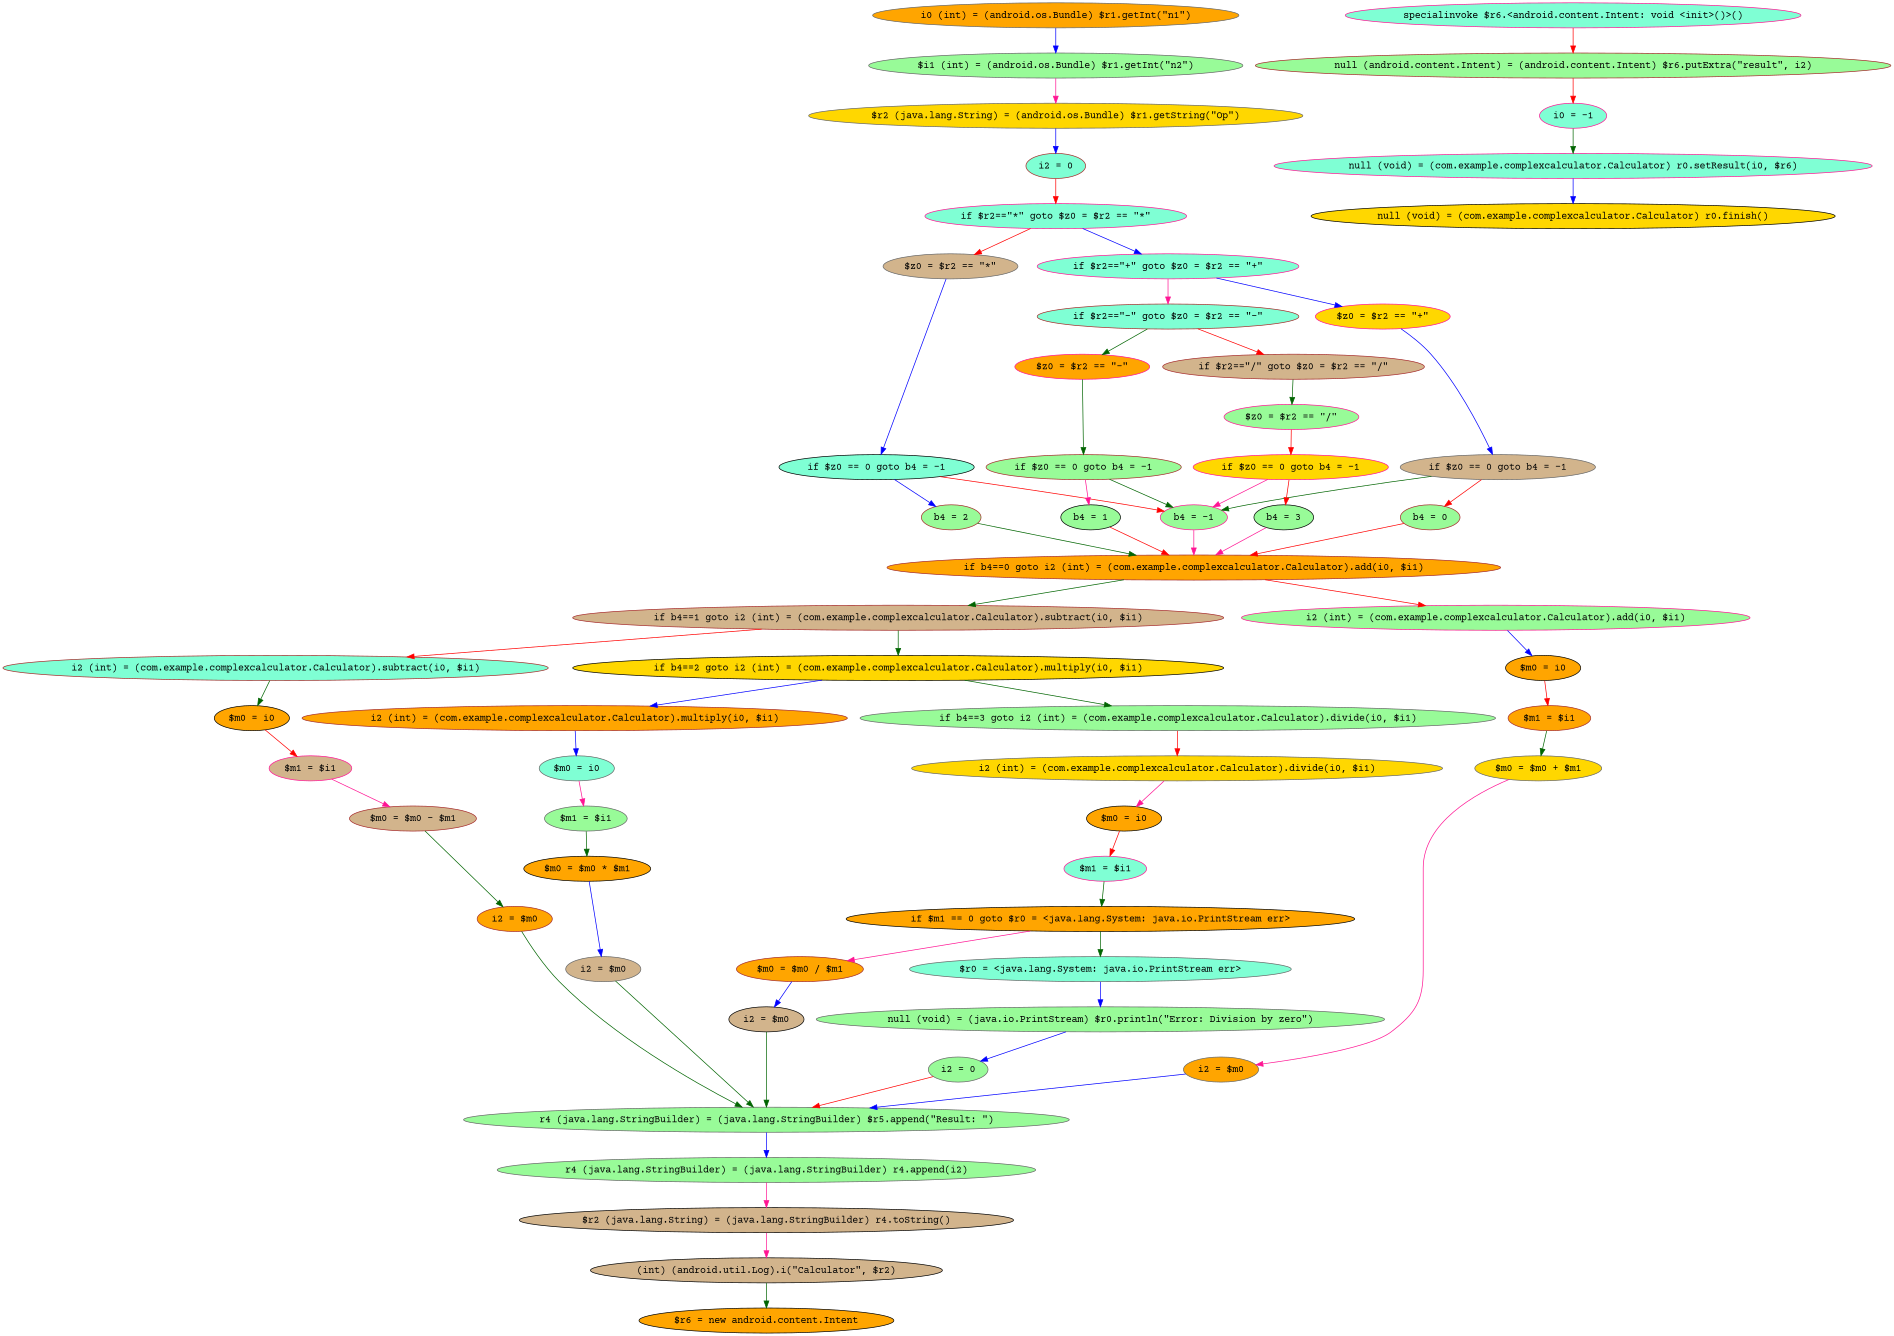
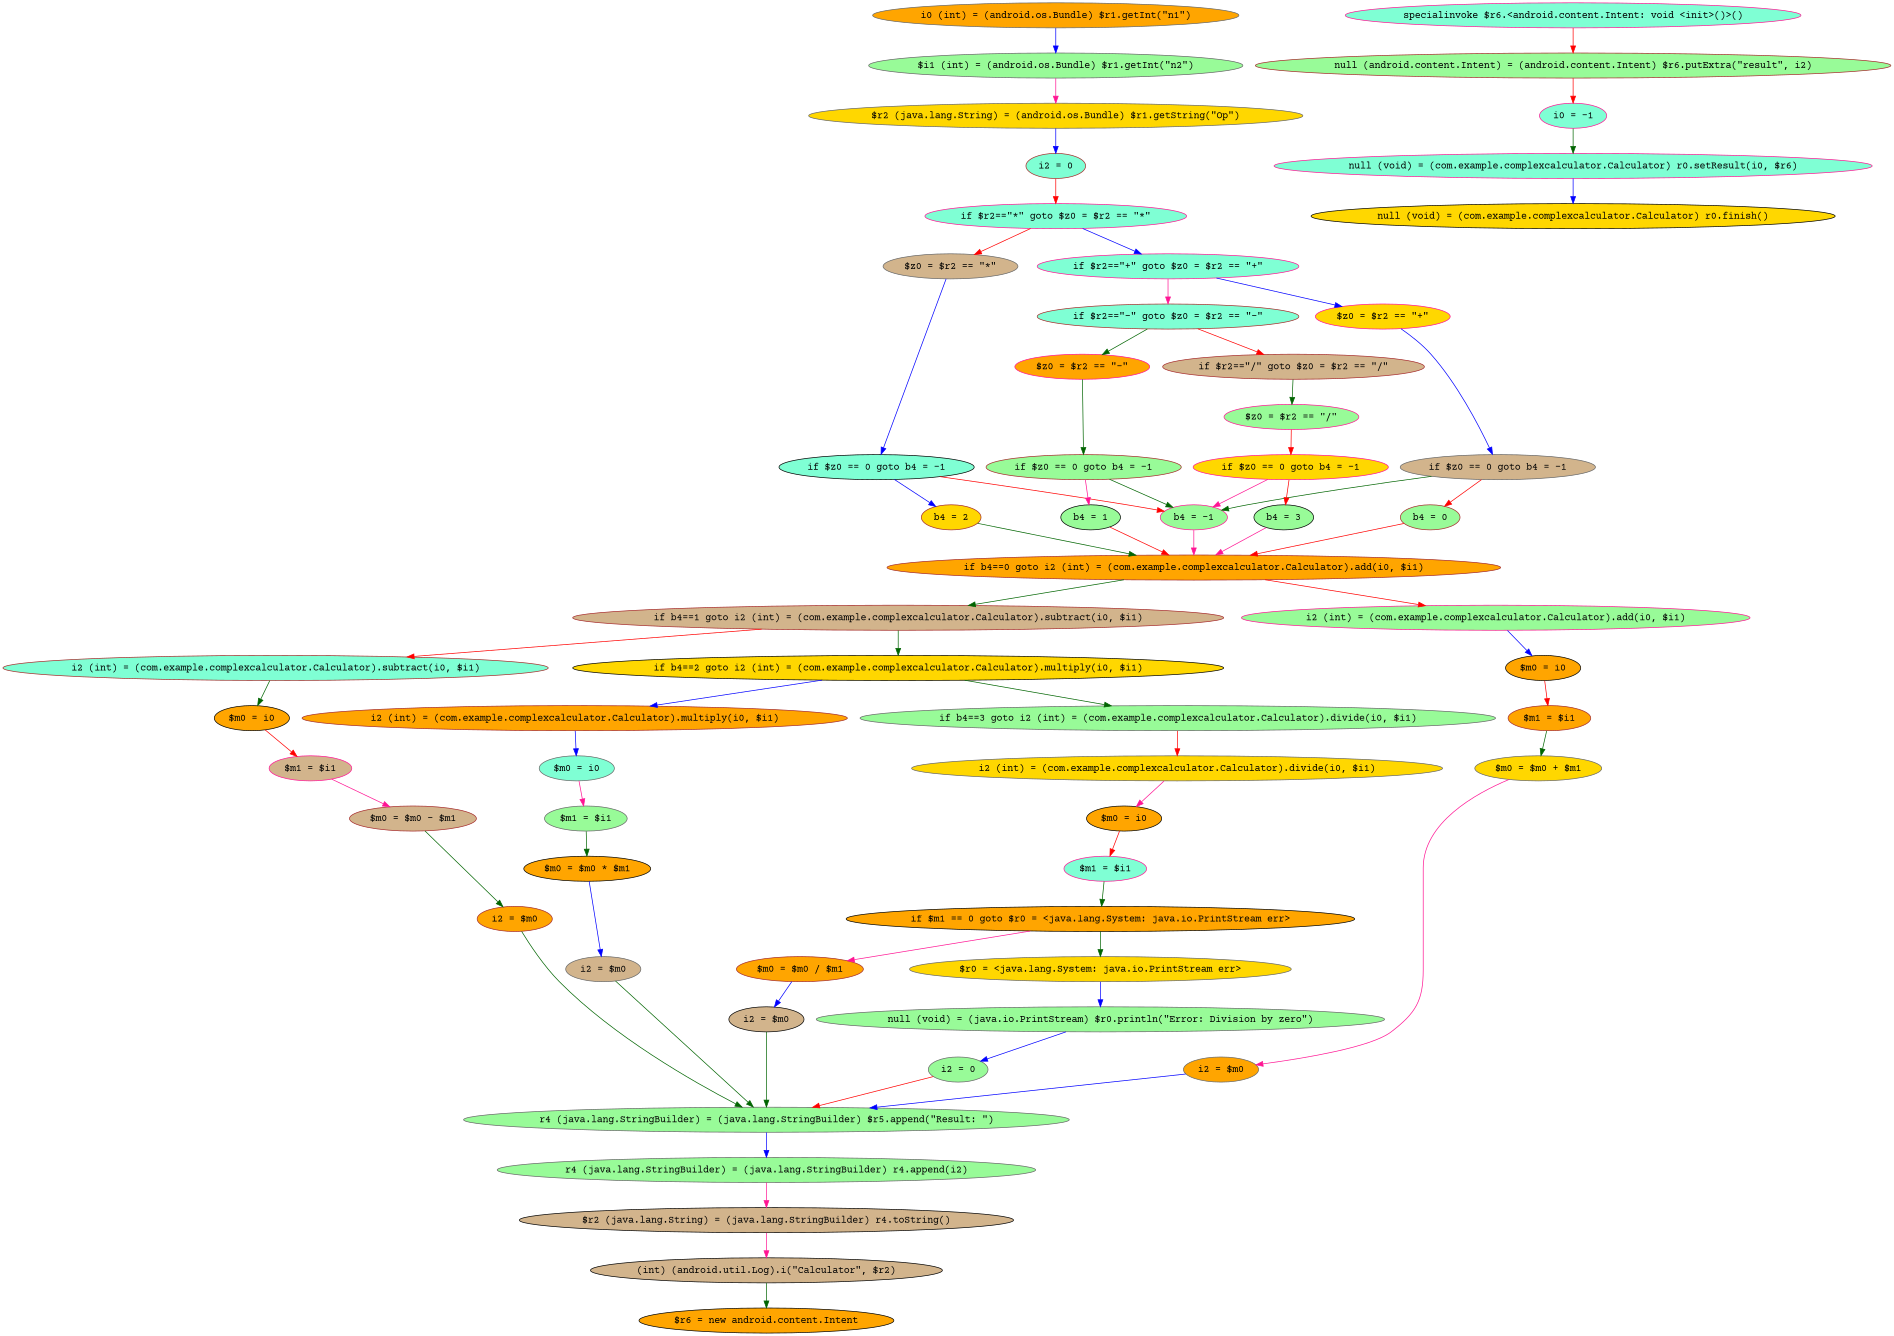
(951, 517) -> (951, 517)
(1100, 969) -> (1100, 969)
